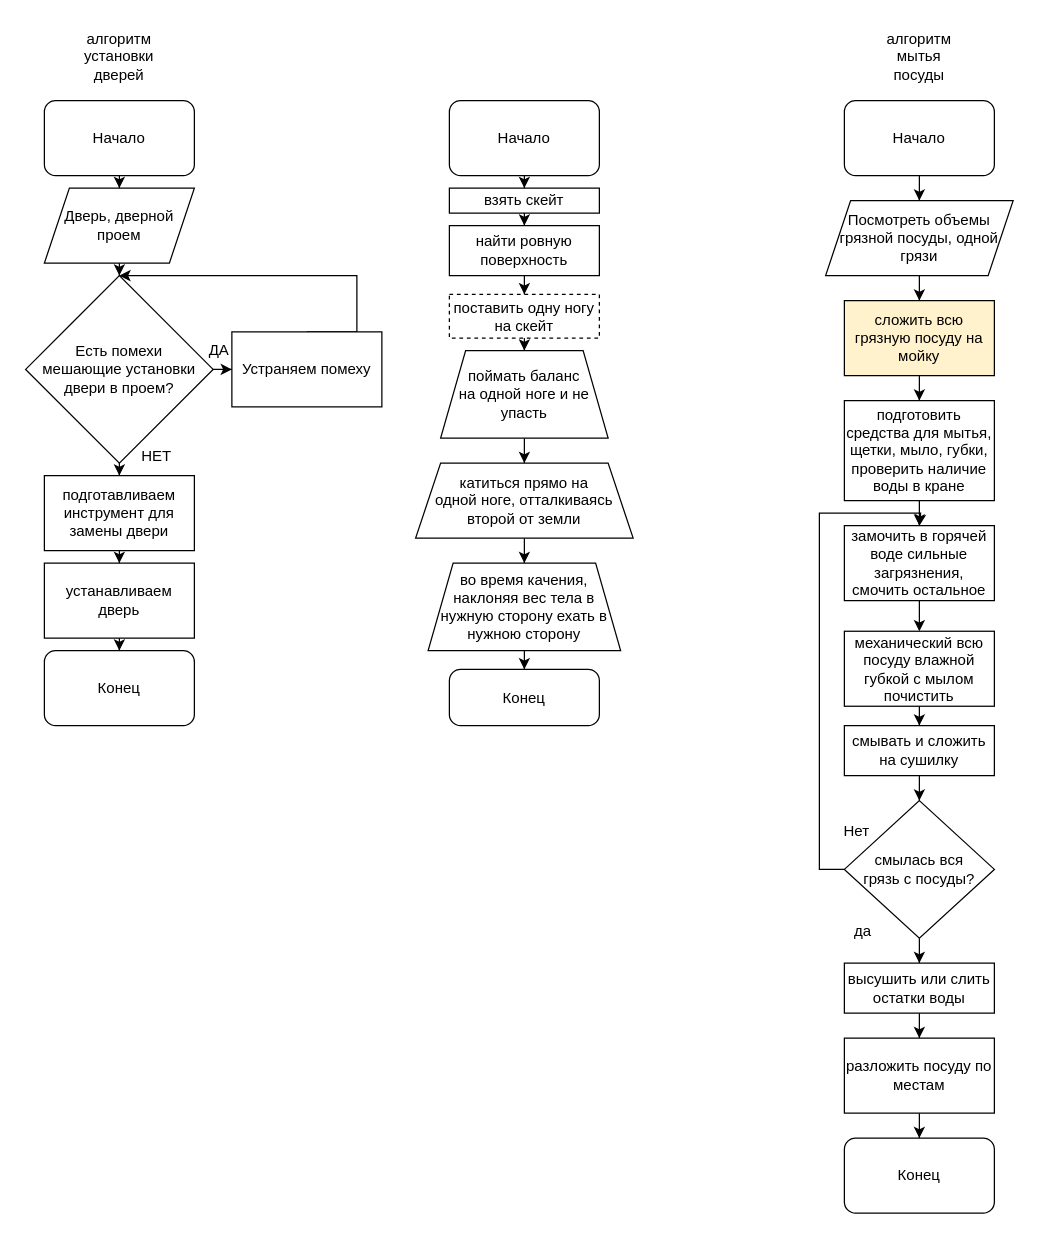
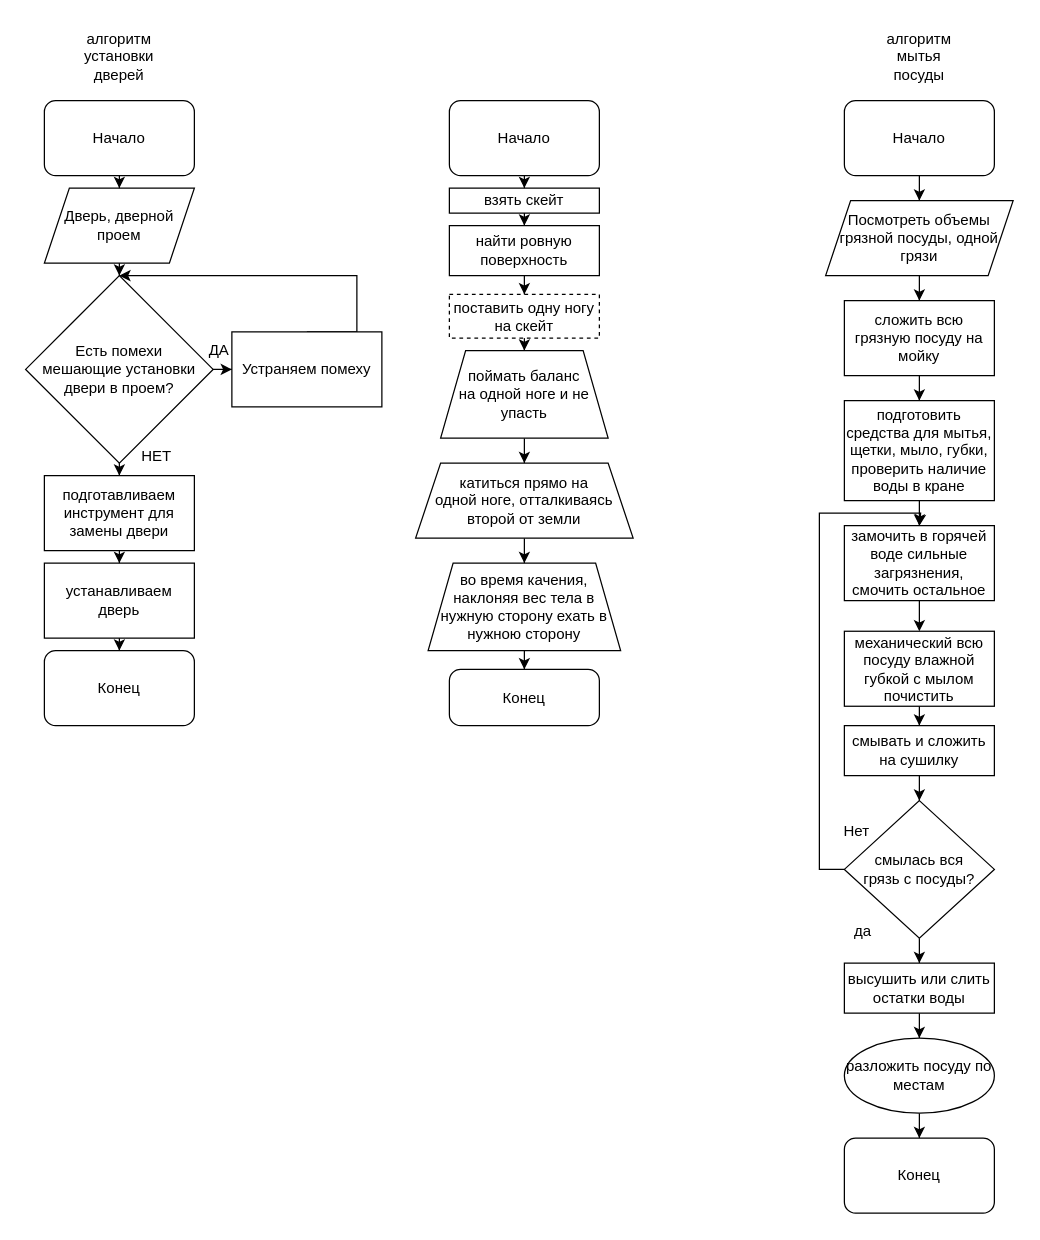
(919, 338) -> (919, 338)
(919, 1076) -> (919, 1076)
